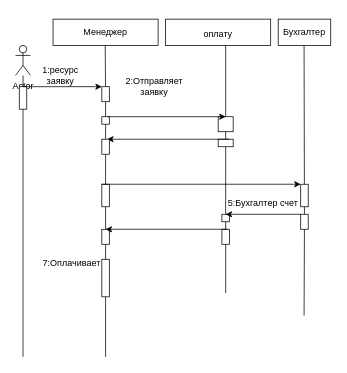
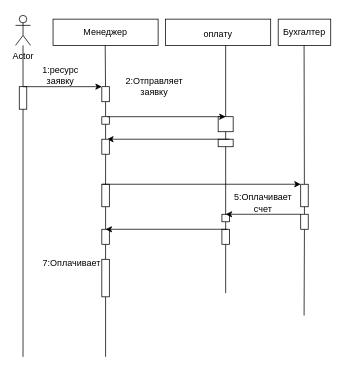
(23, 60) -> (23, 30)
(263, 203) -> (263, 203)
